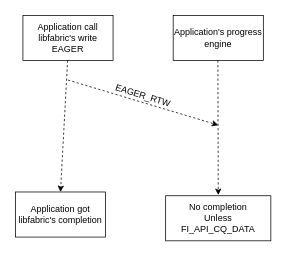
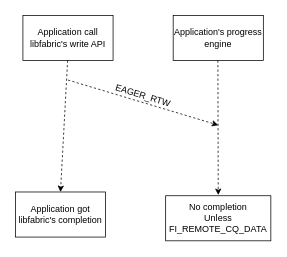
(68, 38) -> (68, 38)
(218, 218) -> (218, 218)
